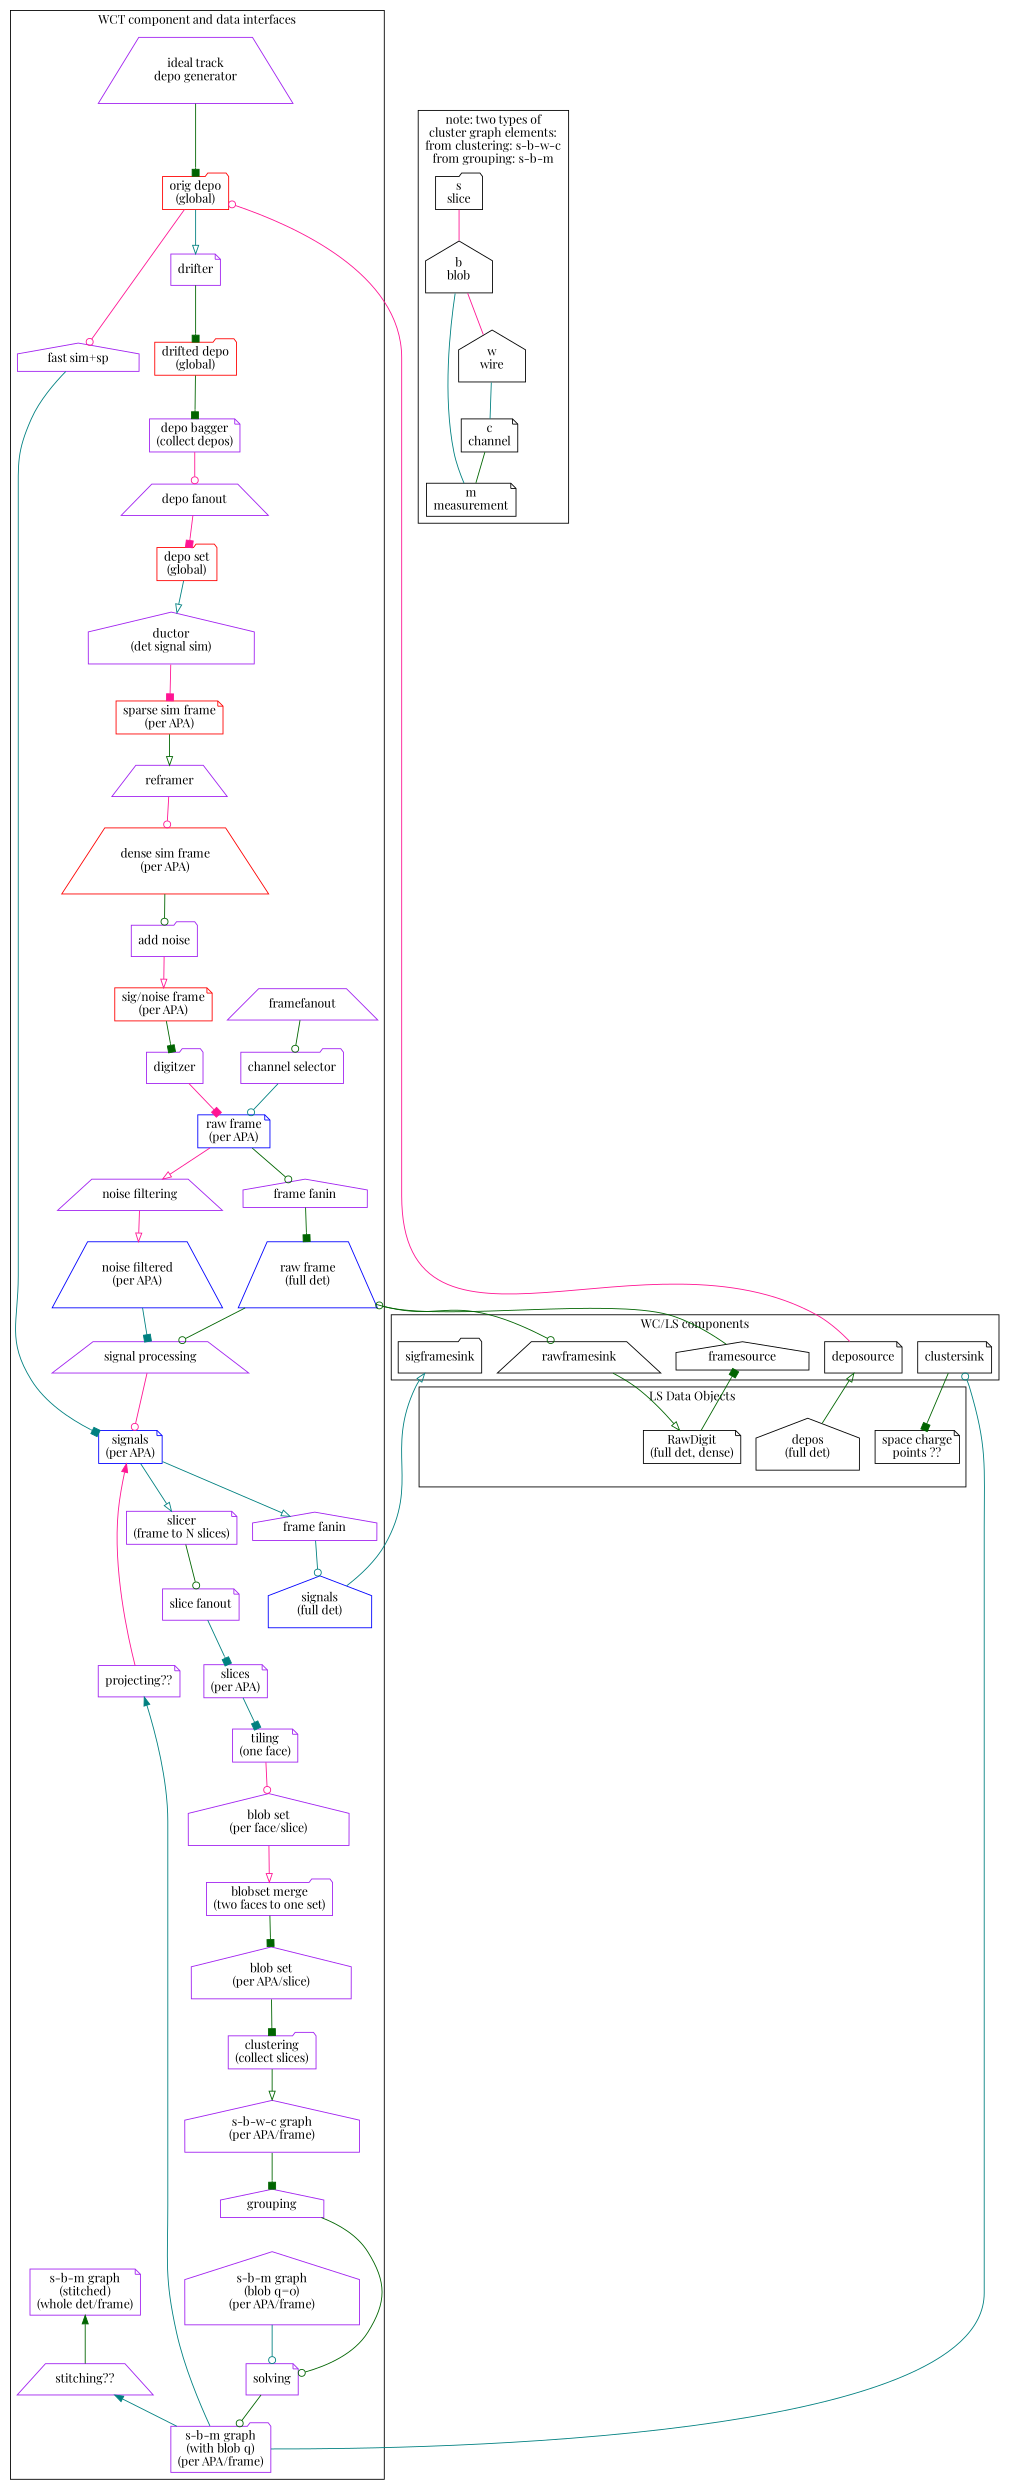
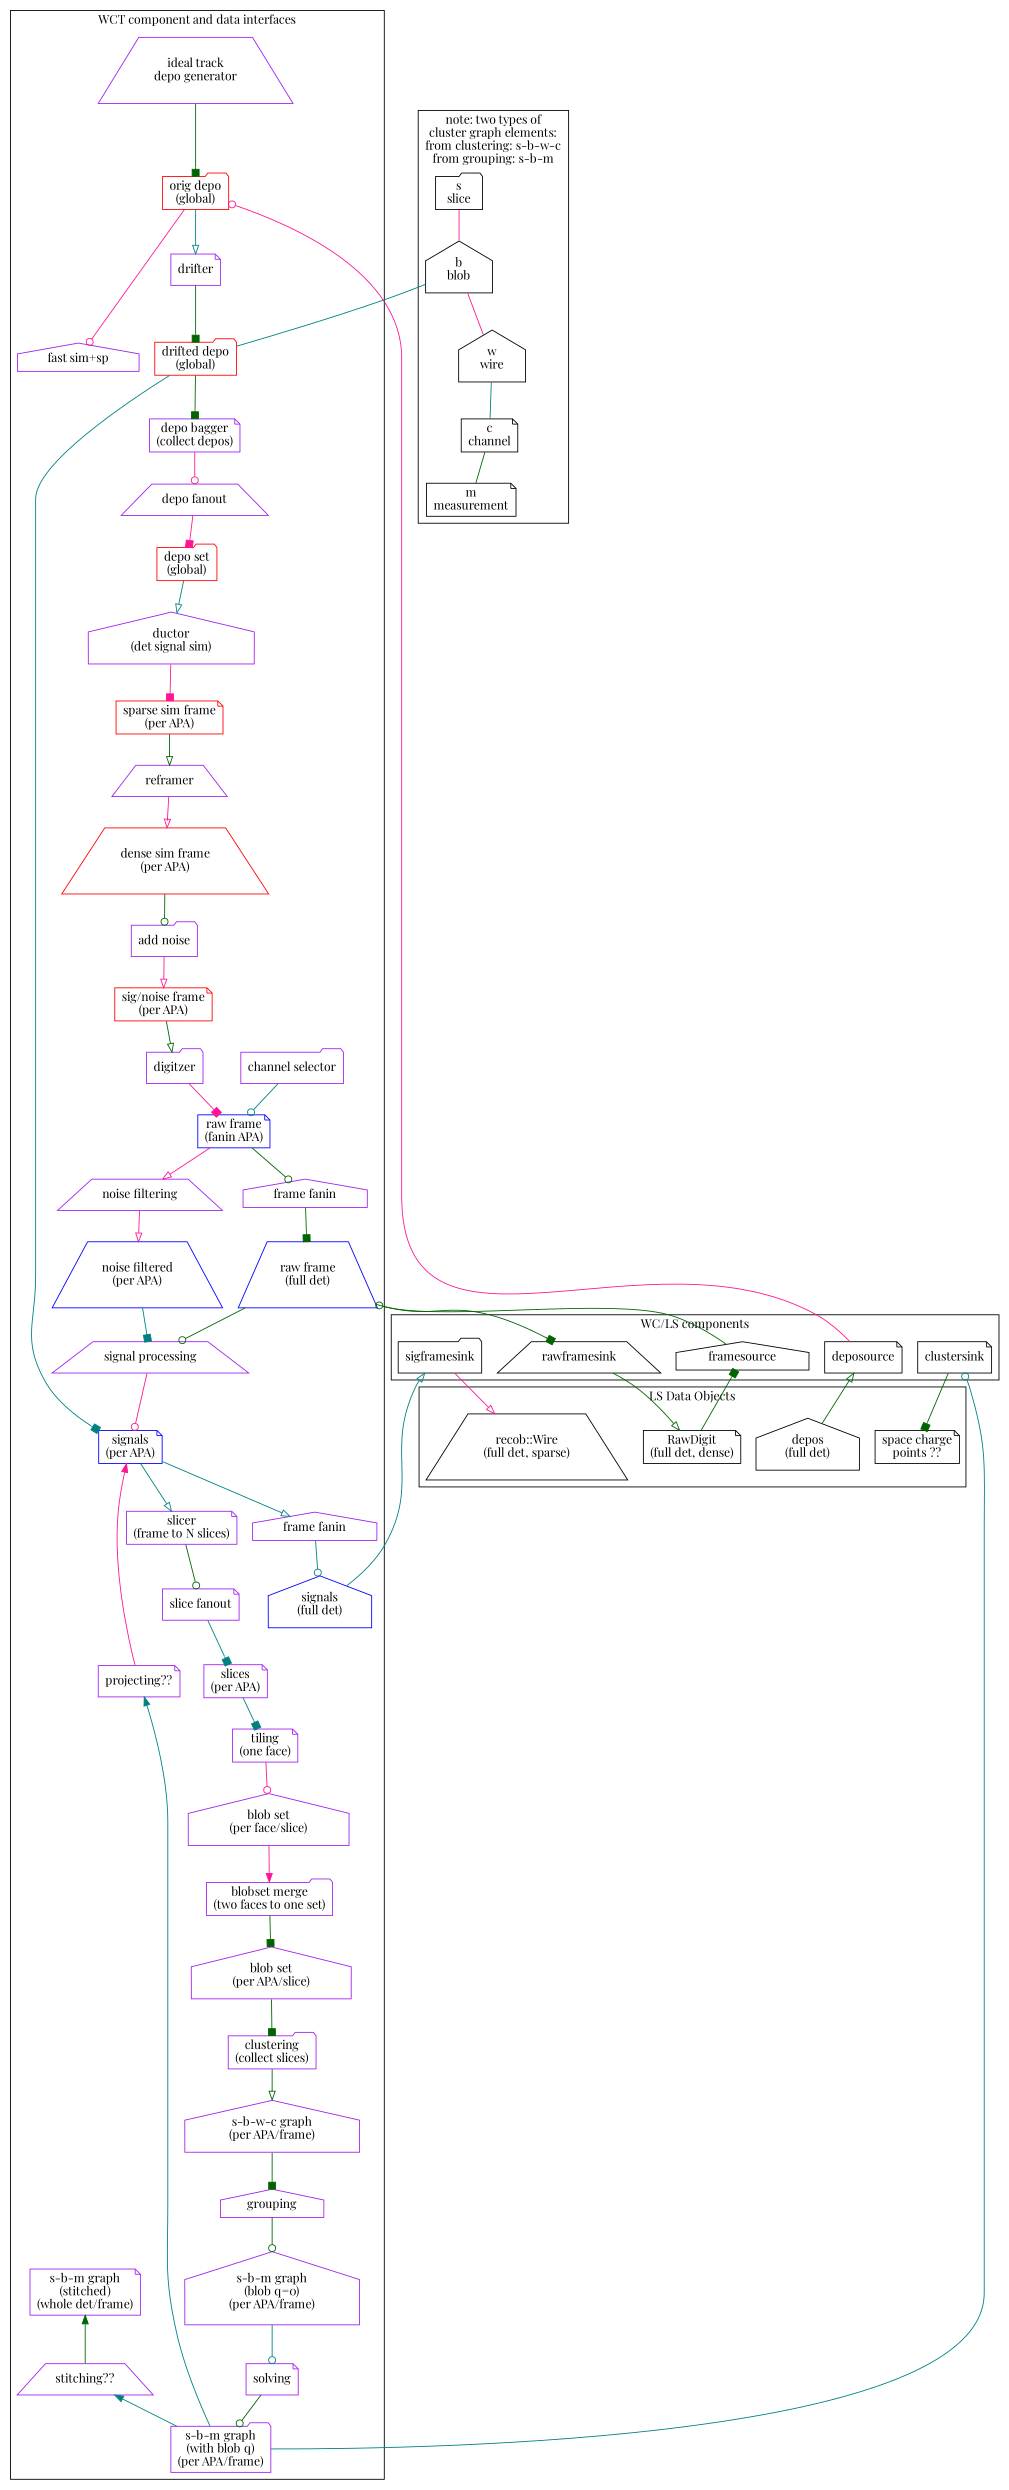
(448, 389) -> (332, 317)
(168, 809) -> (168, 809)
(18, 910) -> (36, 881)
(303, 1004) -> none
(168, 1032) -> (168, 1032)
(234, 1131) -> (234, 1131)
(507, 1320) -> (507, 1320)
none -> (527, 1447)
(269, 1860) -> (269, 1860)
(378, 2311) -> (272, 2231)
